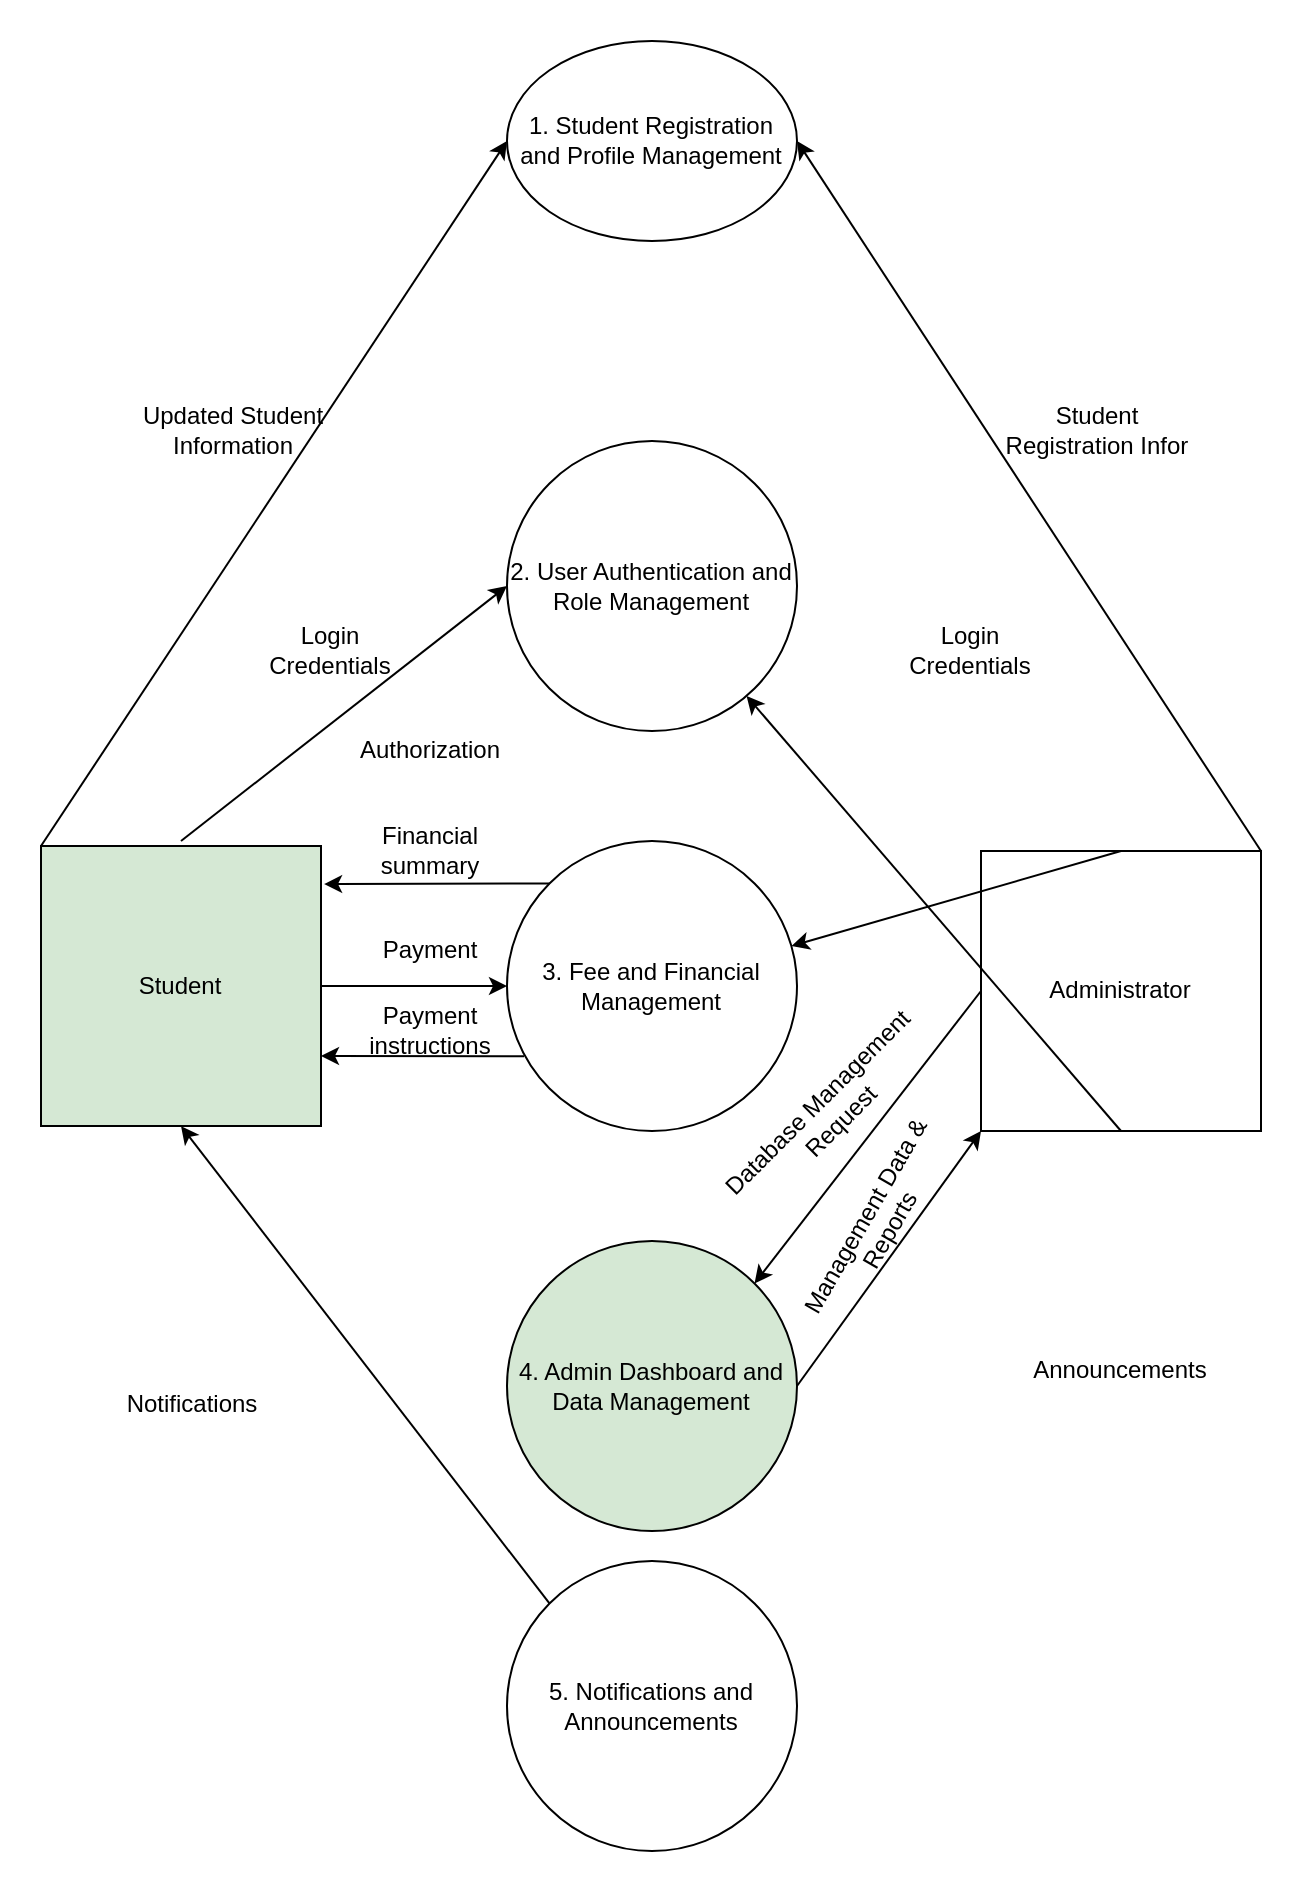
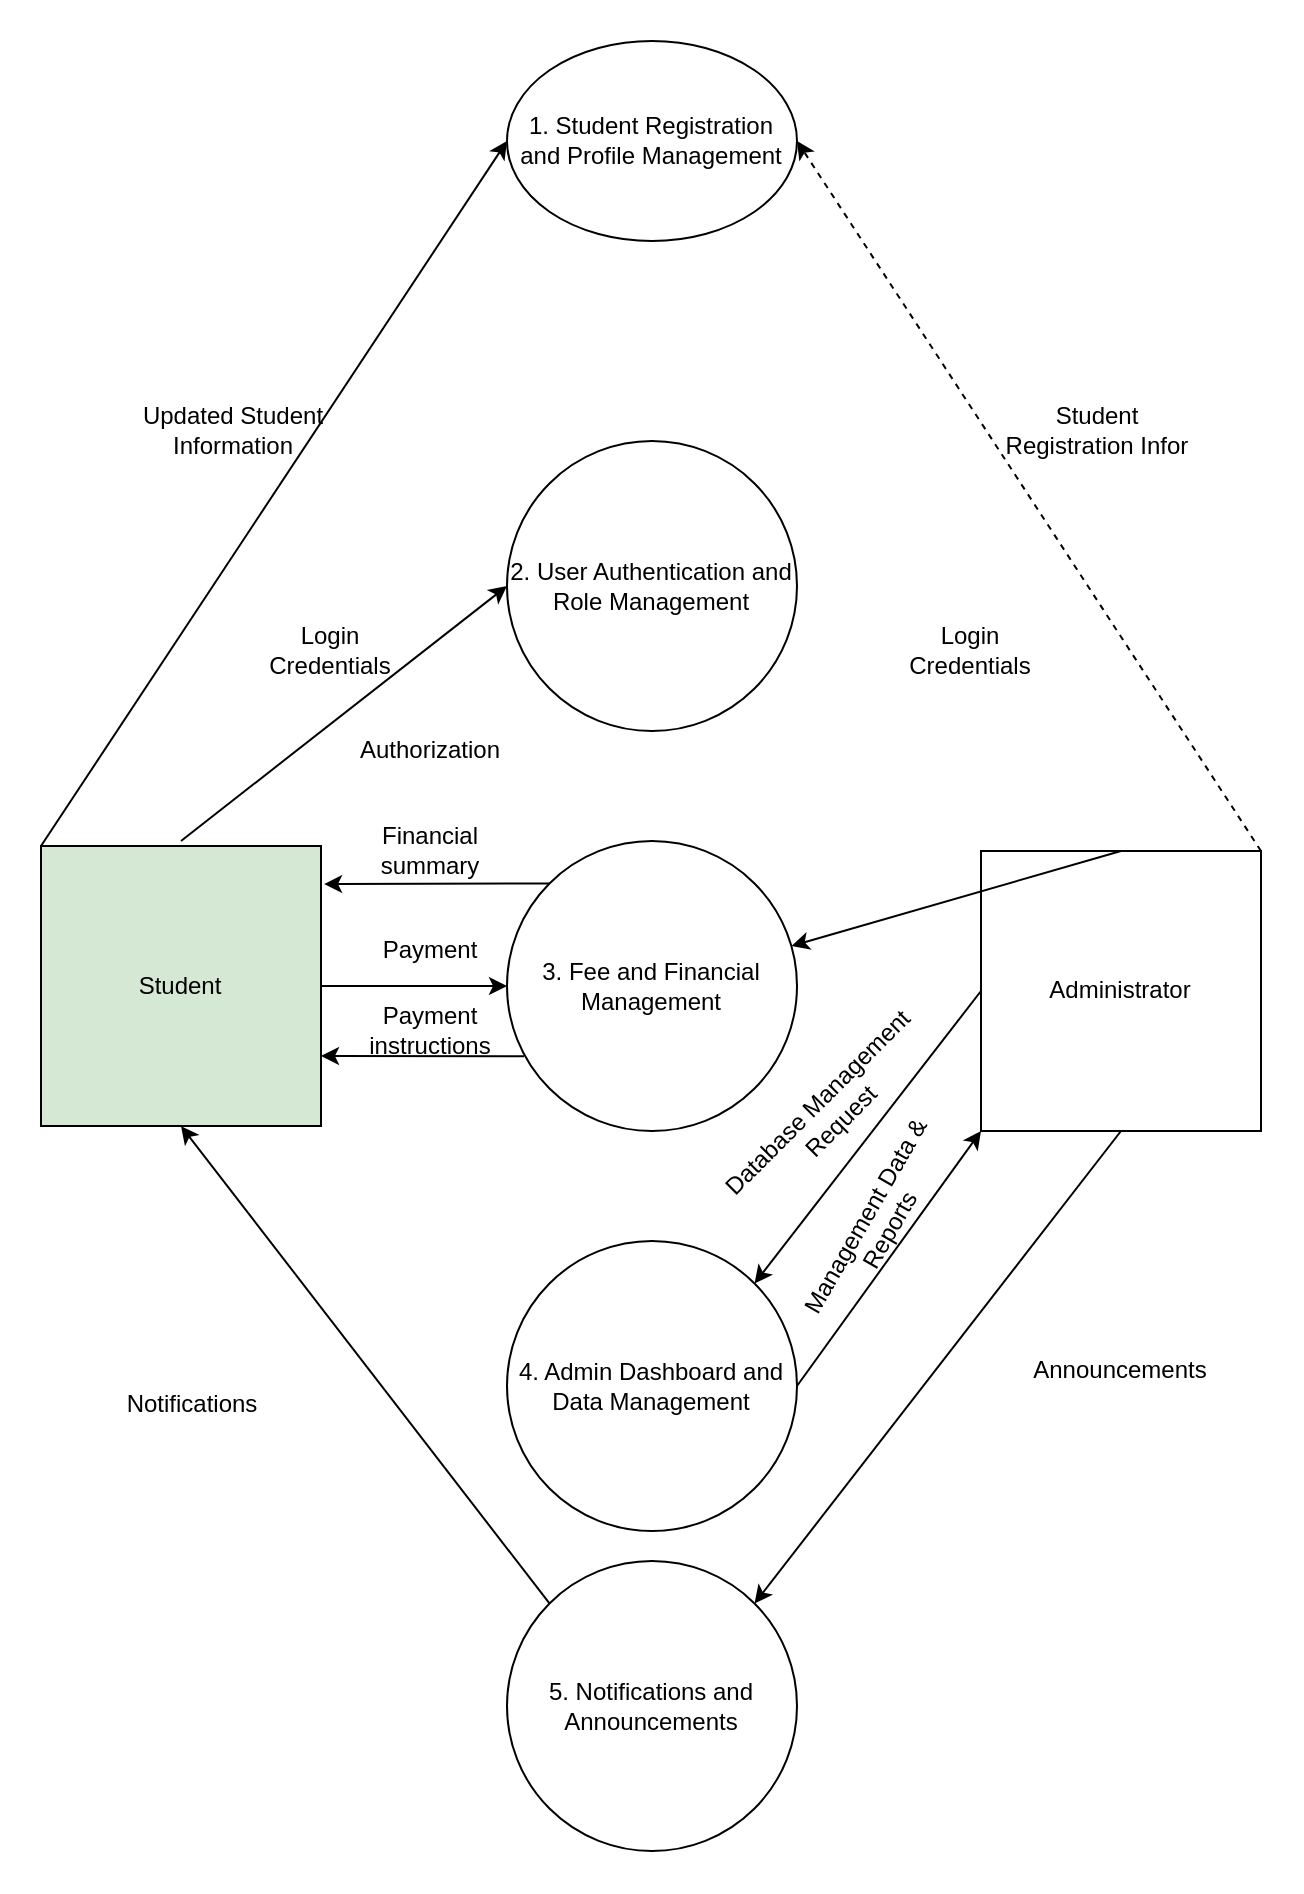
(1033, 502) -> (1033, 502)
(1026, 1020) -> (942, 1362)
(652, 1386) -> (652, 1386)
